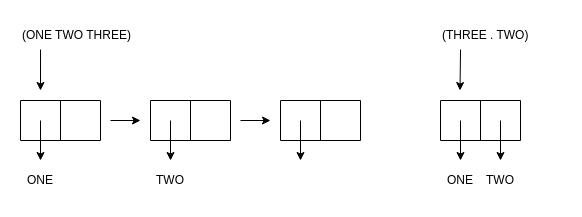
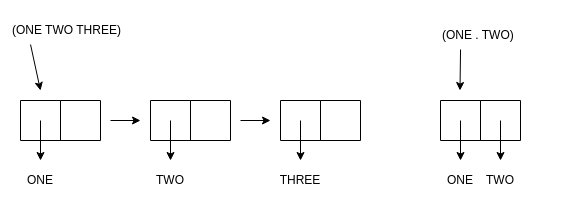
(81, 36) -> (71, 31)
(482, 36) -> (475, 36)
none -> (301, 181)
